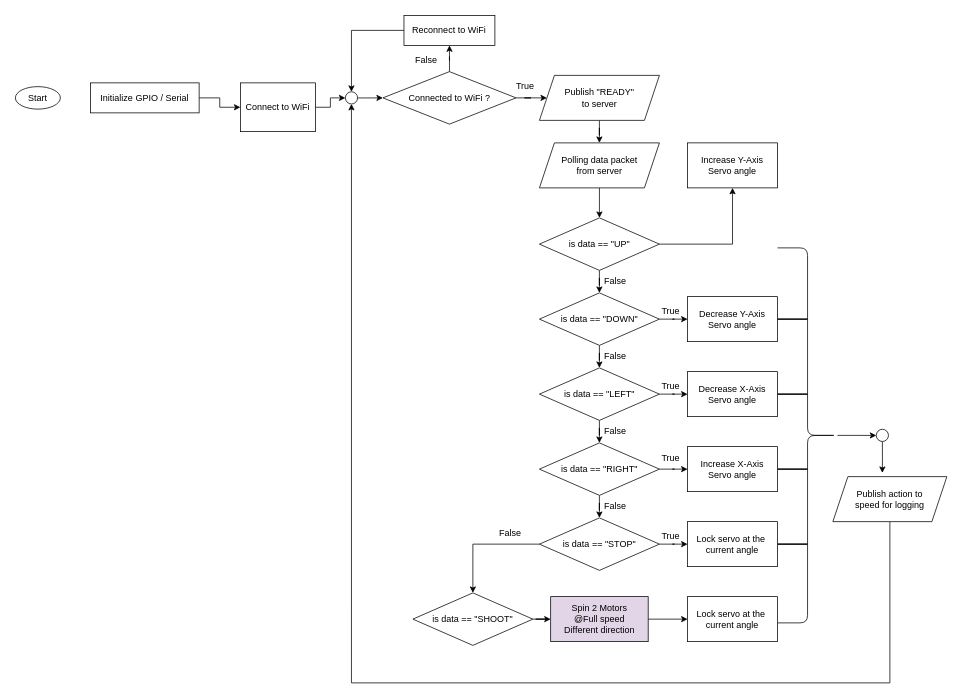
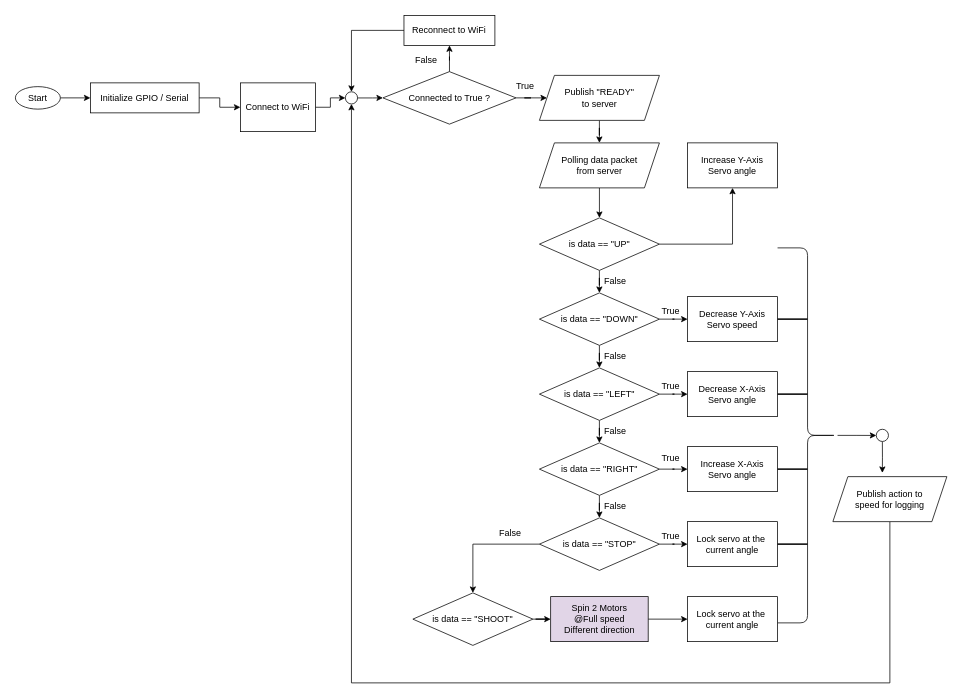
none -> (84, 98)
(450, 98) -> (450, 98)
(732, 319) -> (732, 319)
